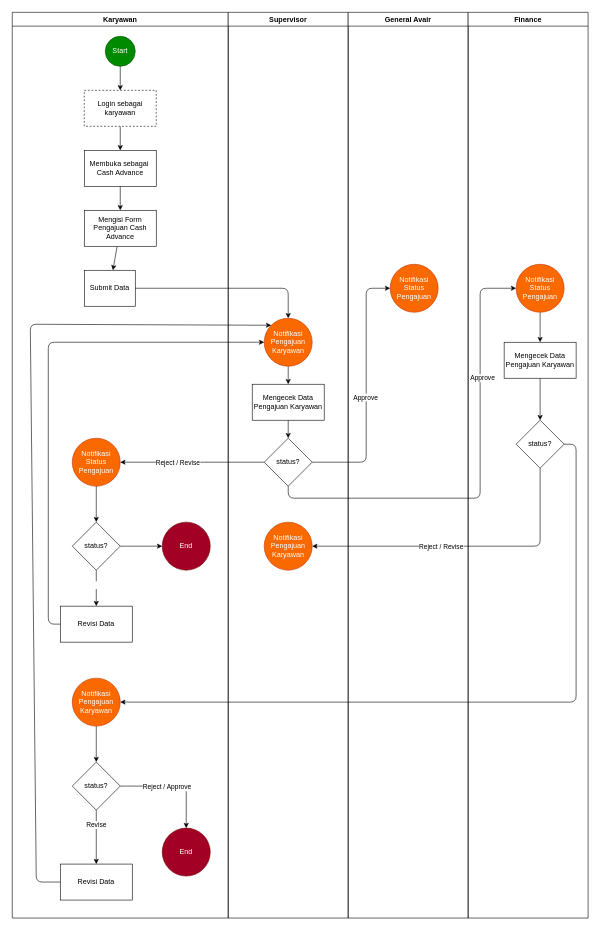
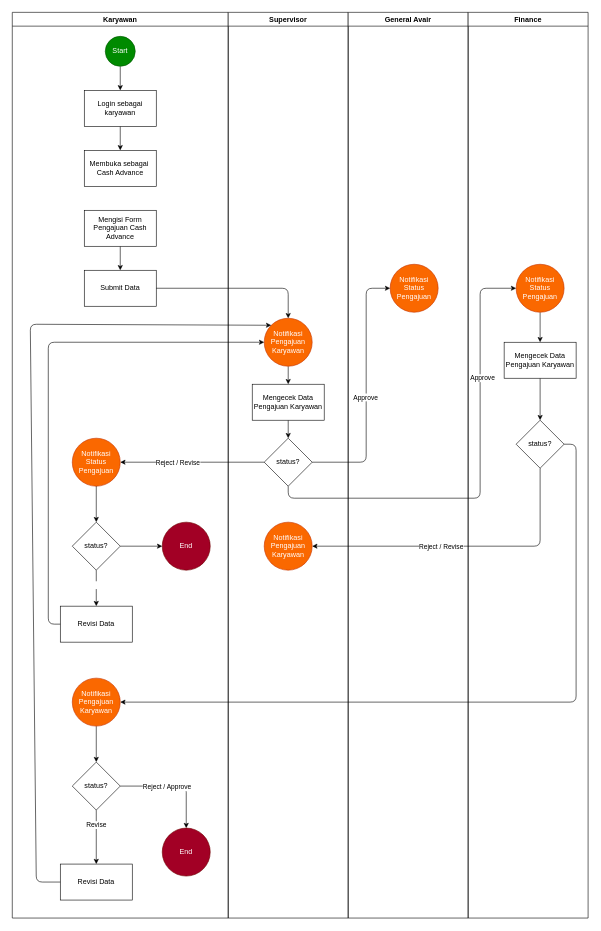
(120, 108) -> (120, 108)
(120, 204) -> none
(110, 288) -> (120, 288)
